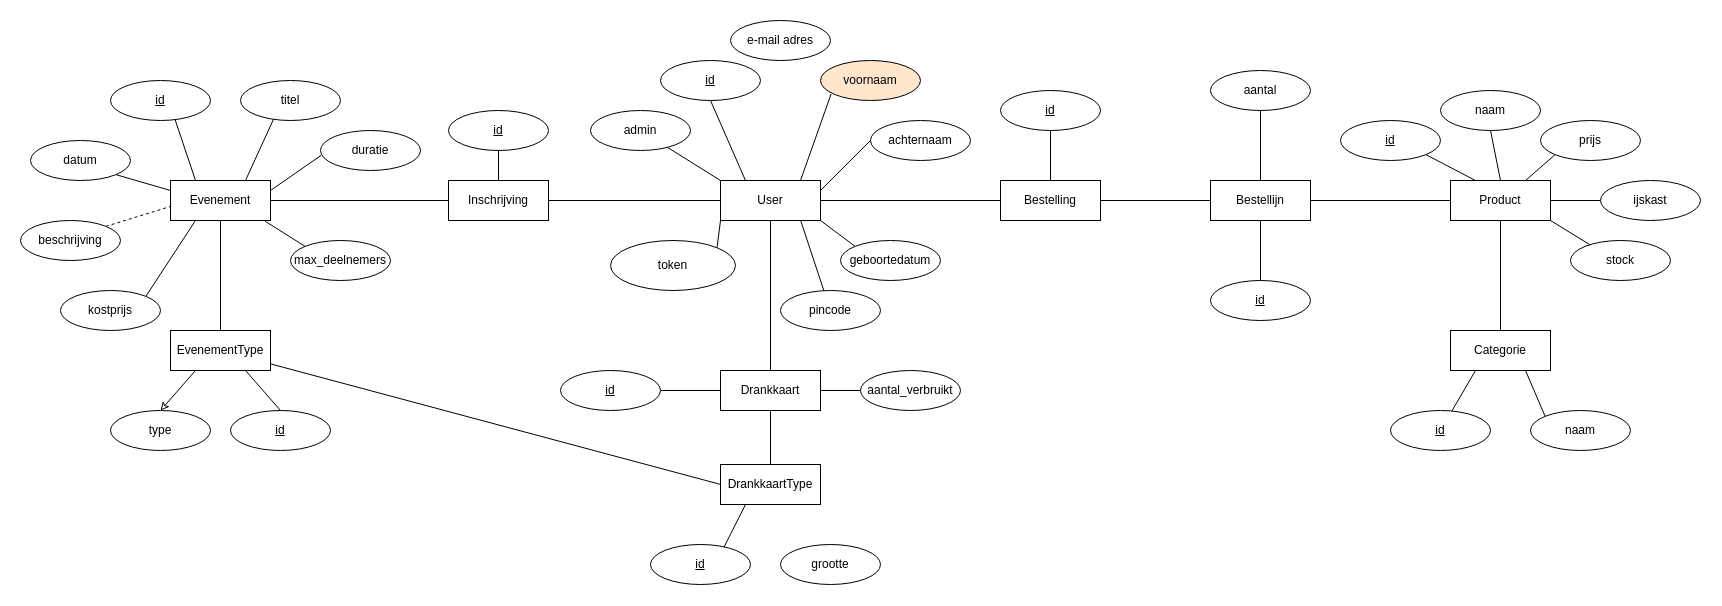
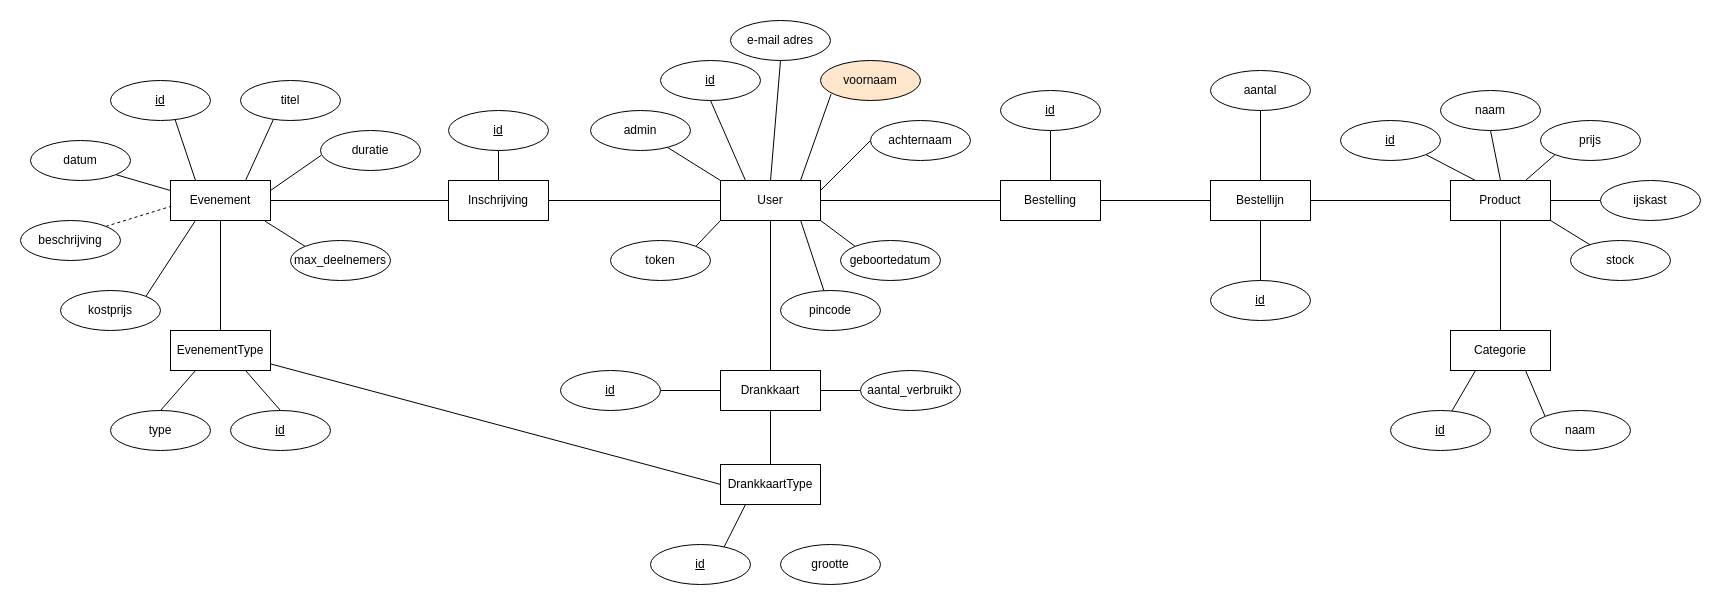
none -> (776, 121)
(673, 266) -> (661, 261)
(165, 405) -> (164, 407)
